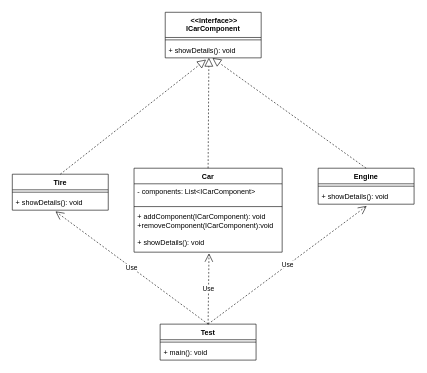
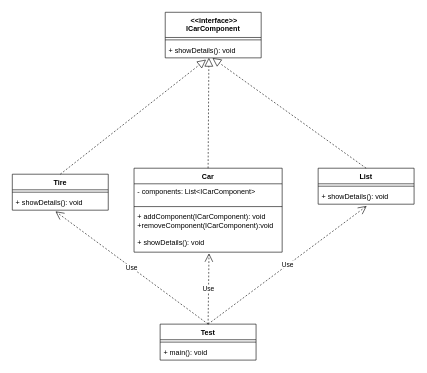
(366, 176) -> (366, 176)
